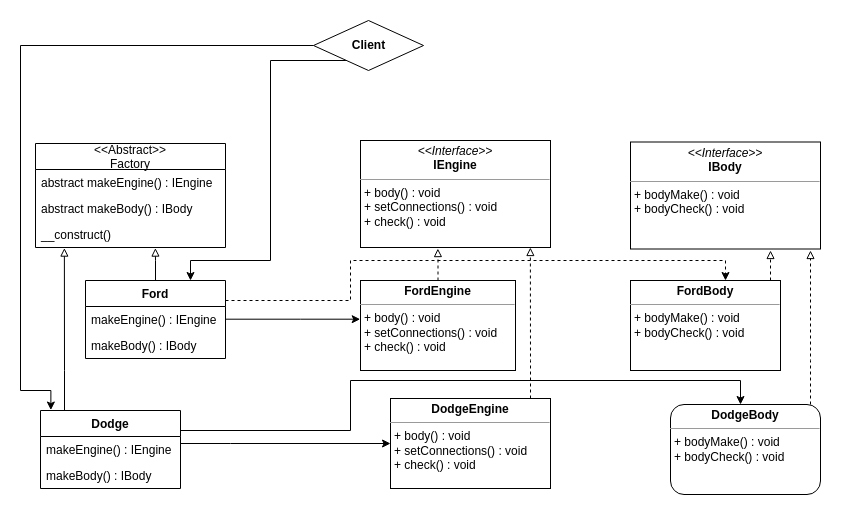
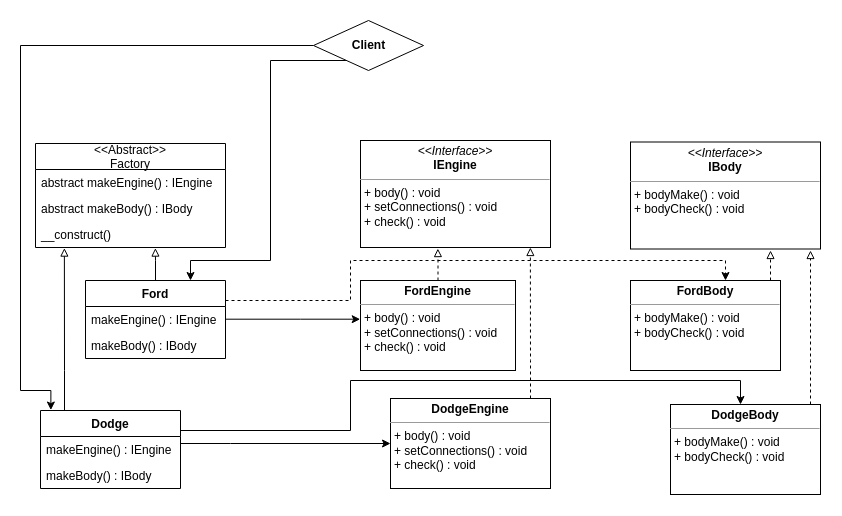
(746, 450) -> (746, 450)
